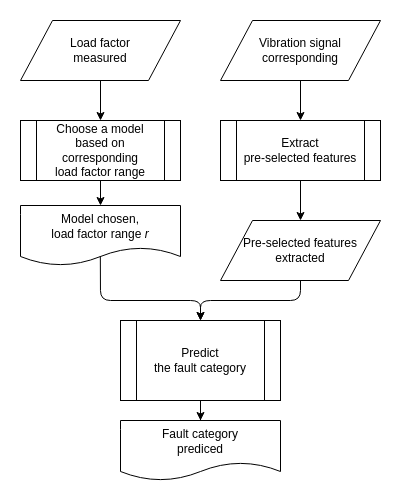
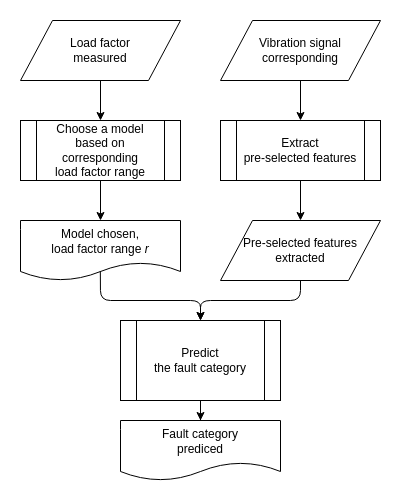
(101, 236) -> (101, 251)
